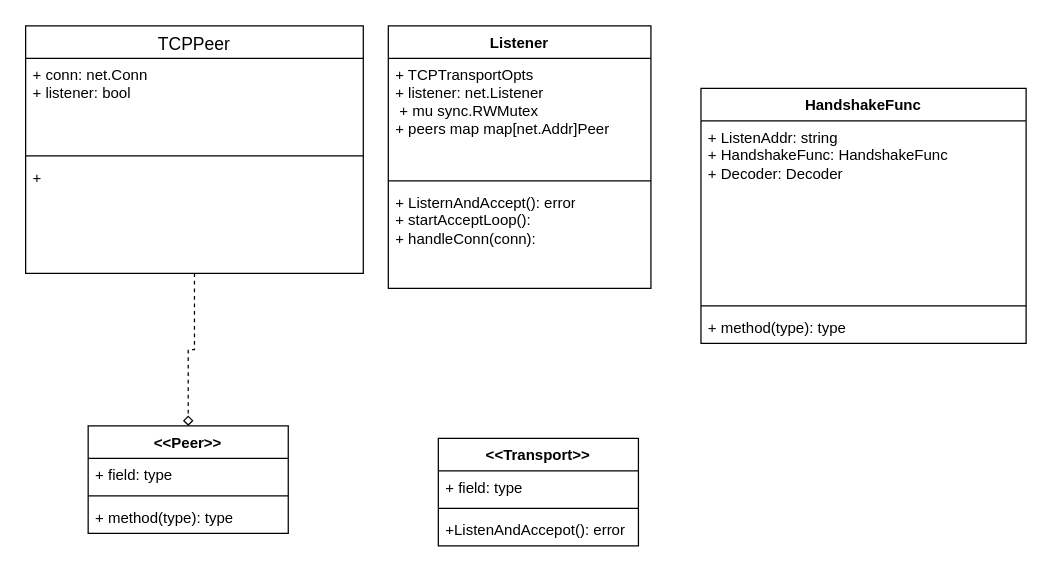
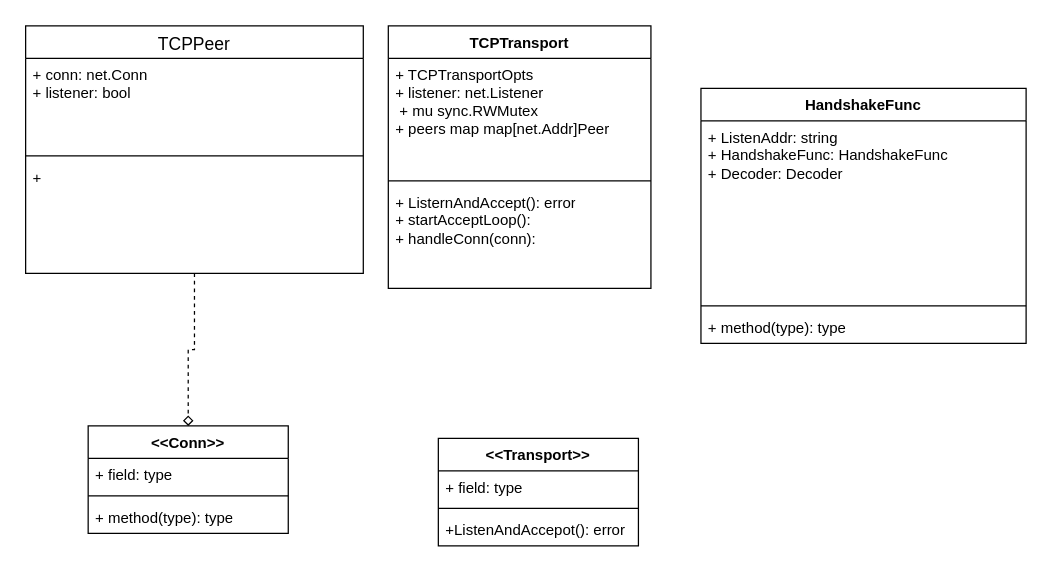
(519, 43) -> (519, 43)
(188, 443) -> (188, 443)
